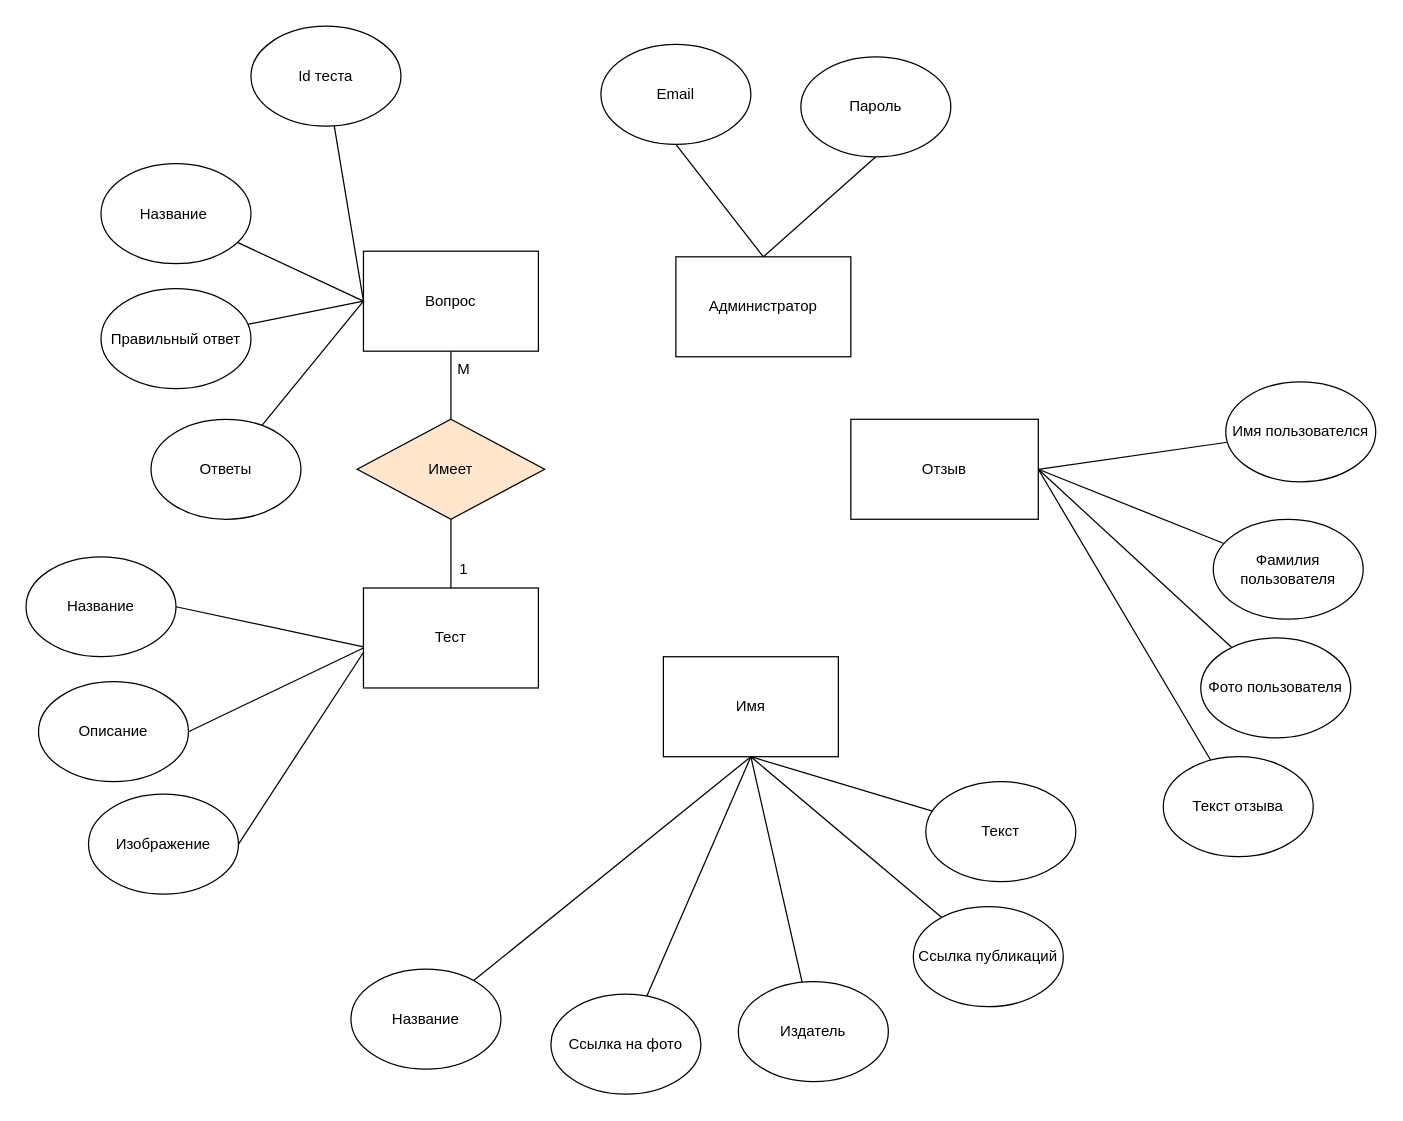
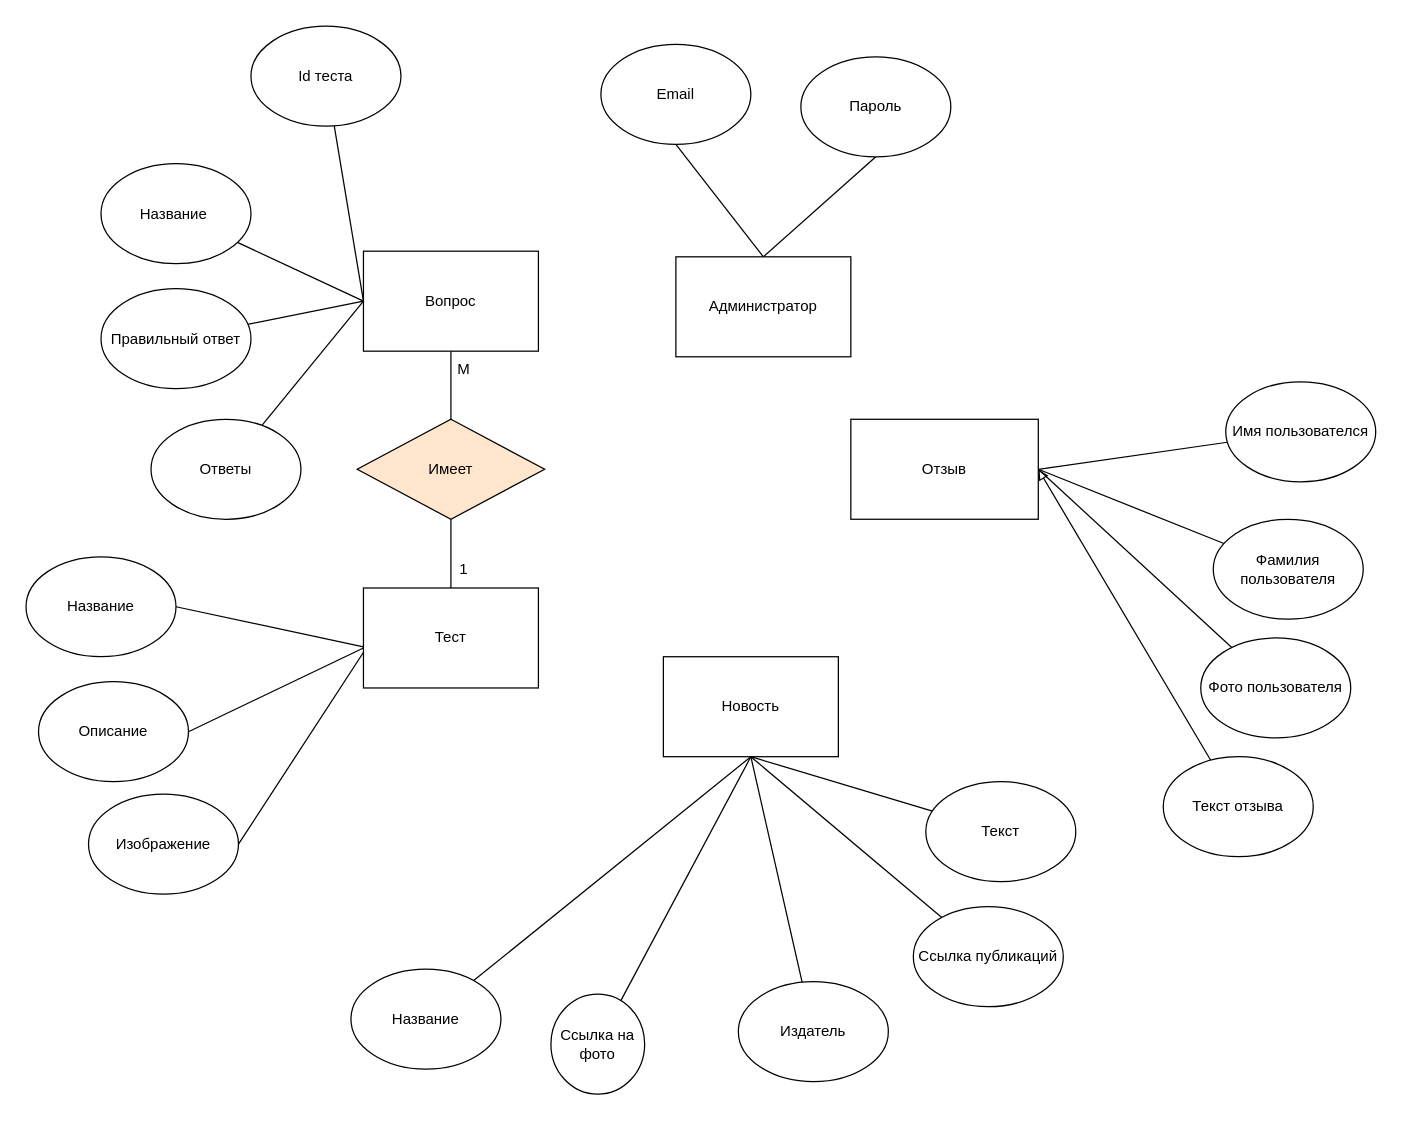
(1043, 477) -> (1044, 479)
(751, 707) -> (751, 707)
(626, 1044) -> (598, 1044)
